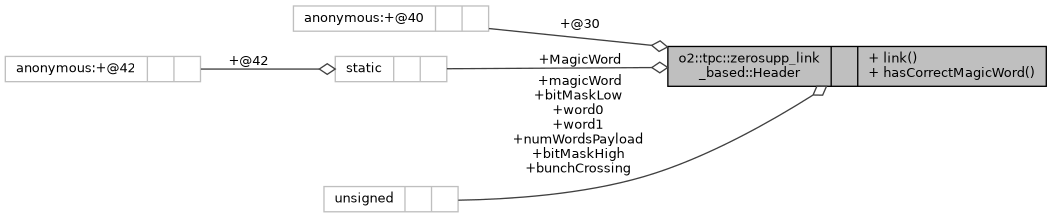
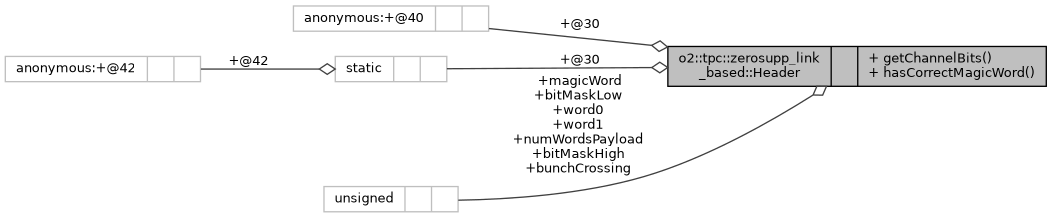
(893, 58) -> (931, 58)
(578, 60) -> (578, 60)
